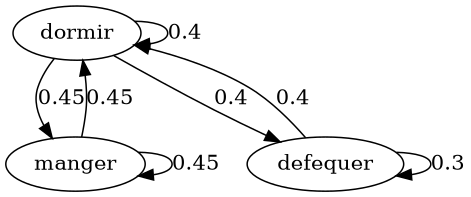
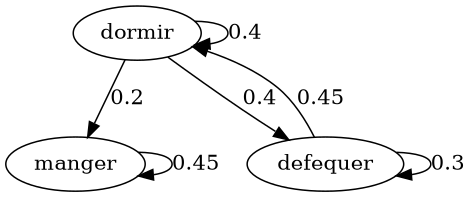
(62, 99) -> (127, 99)
(293, 99) -> (321, 99)
(86, 106) -> none
